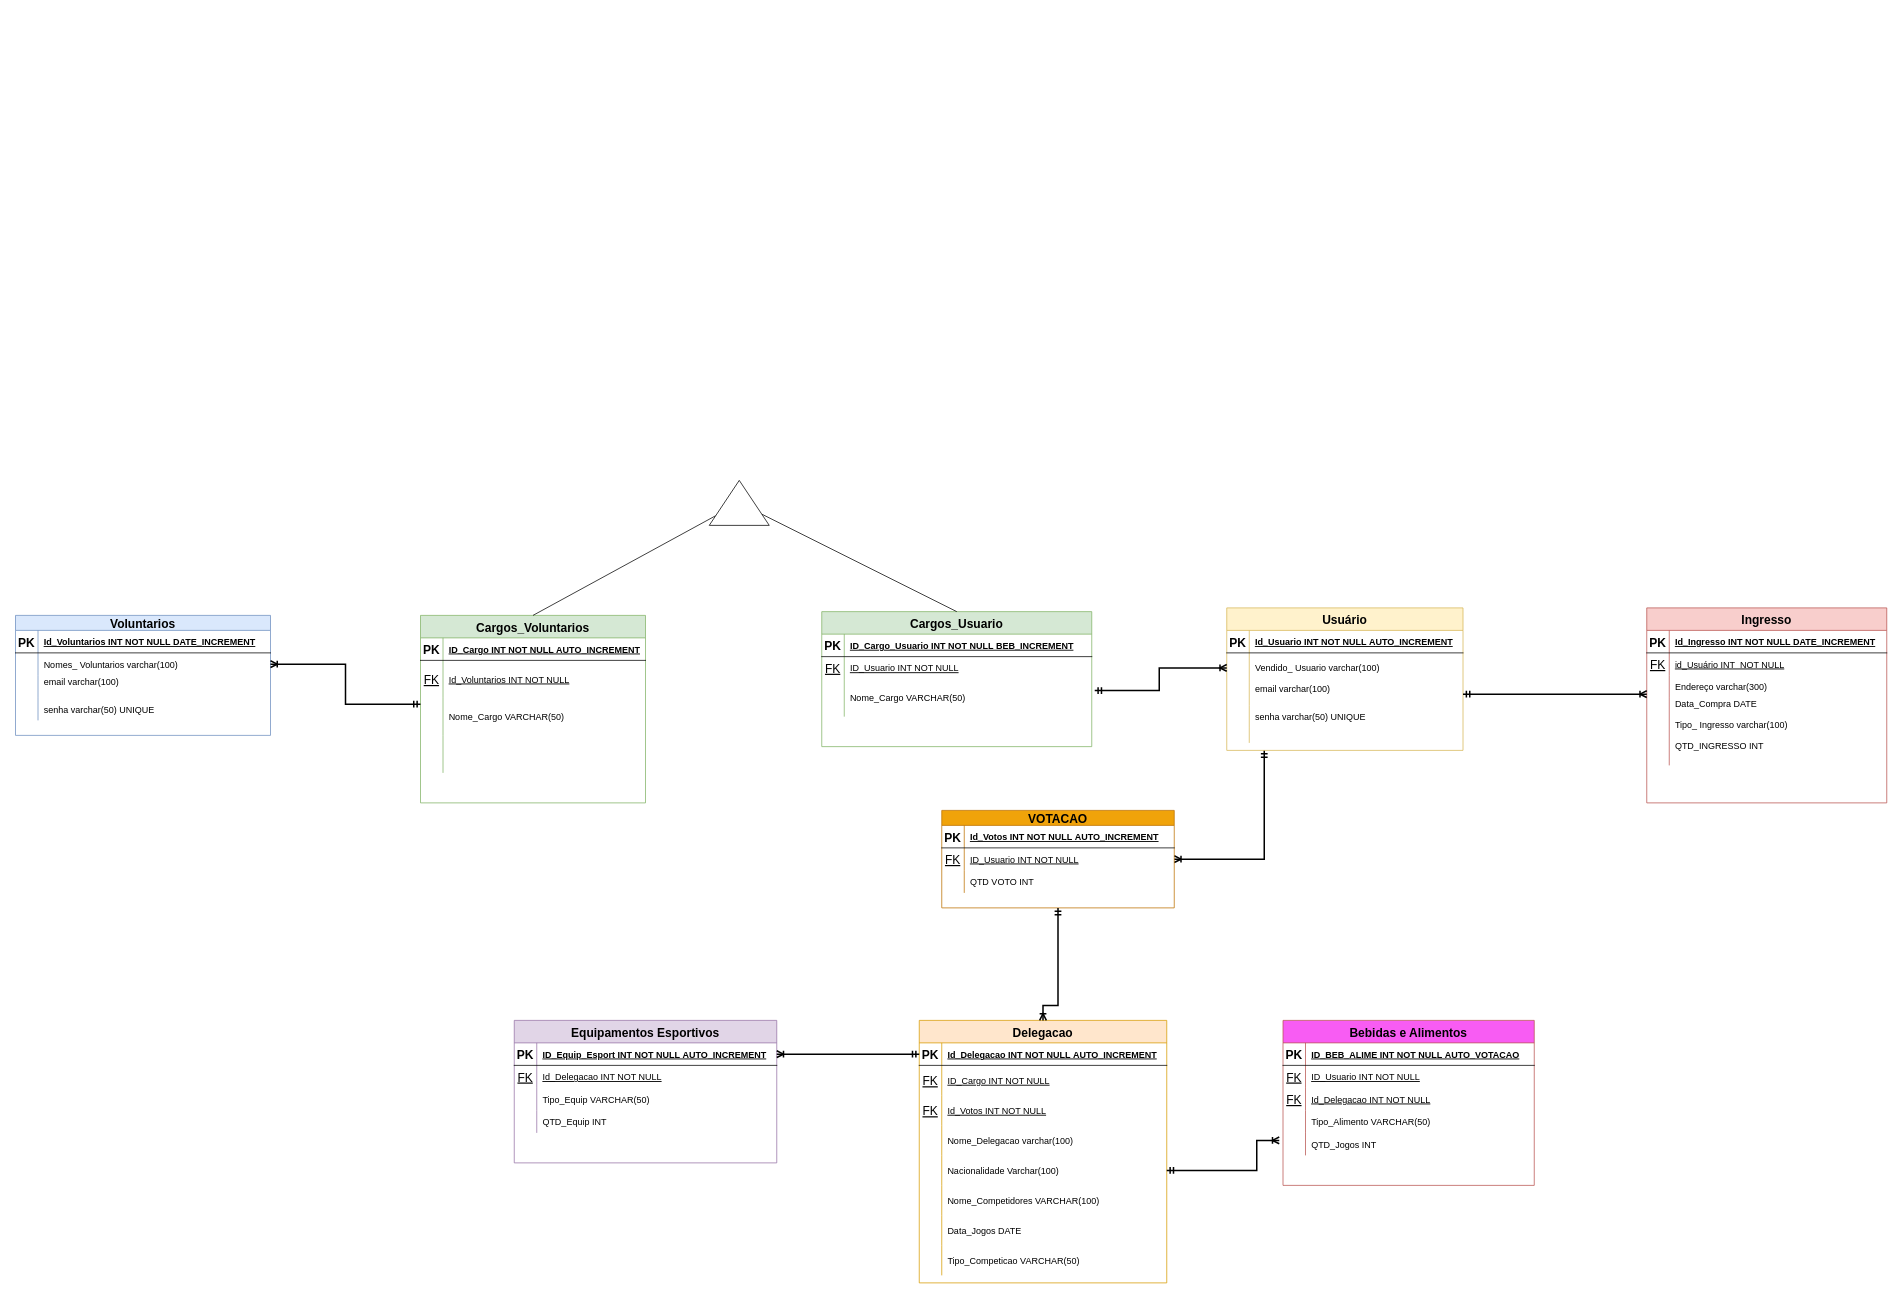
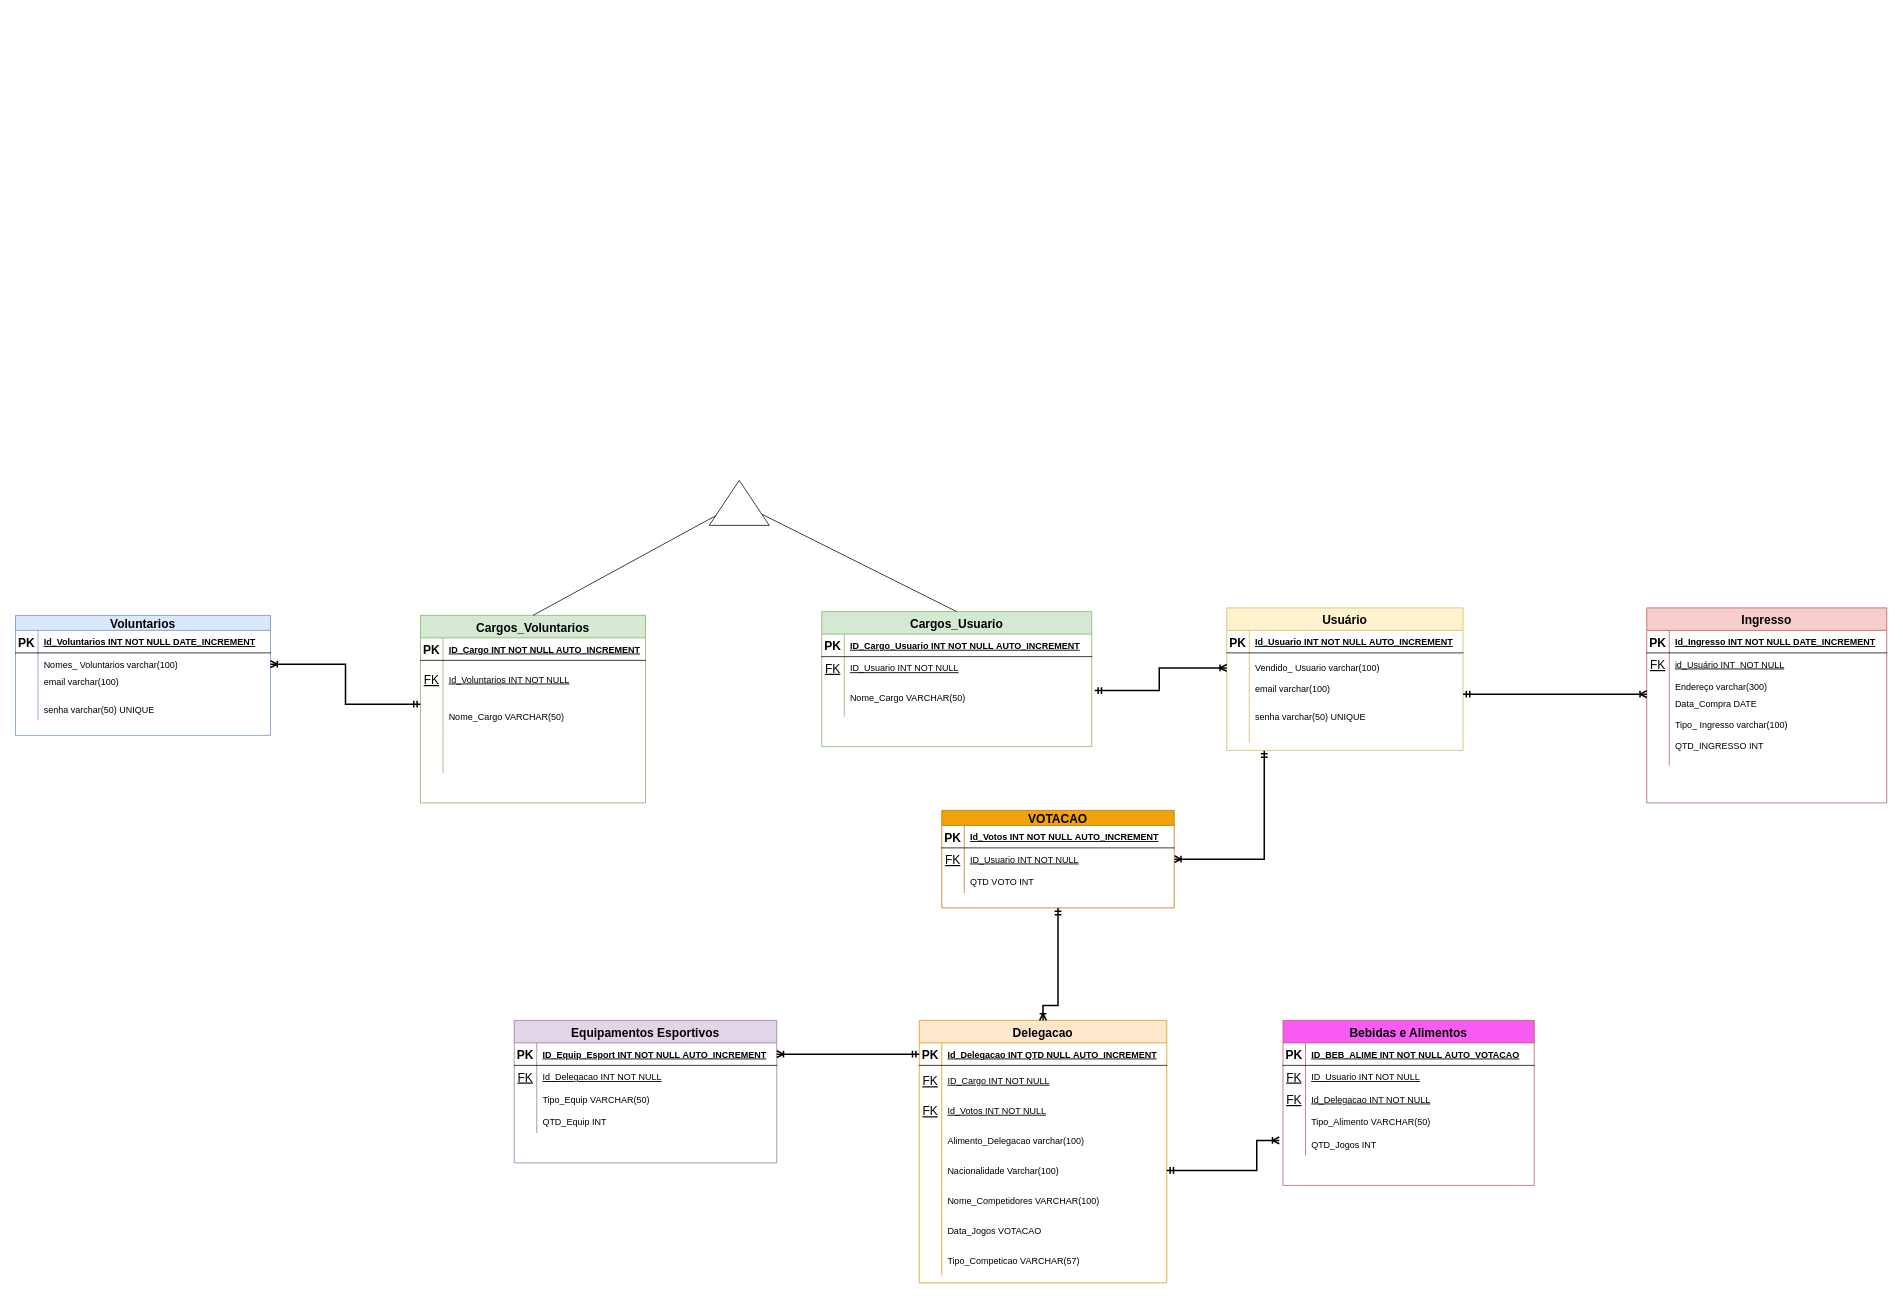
(953, 646) -> (956, 646)
(1043, 1055) -> (1043, 1055)
(1013, 1141) -> (1021, 1141)
(984, 1231) -> (991, 1231)
(1012, 1261) -> (1012, 1261)
